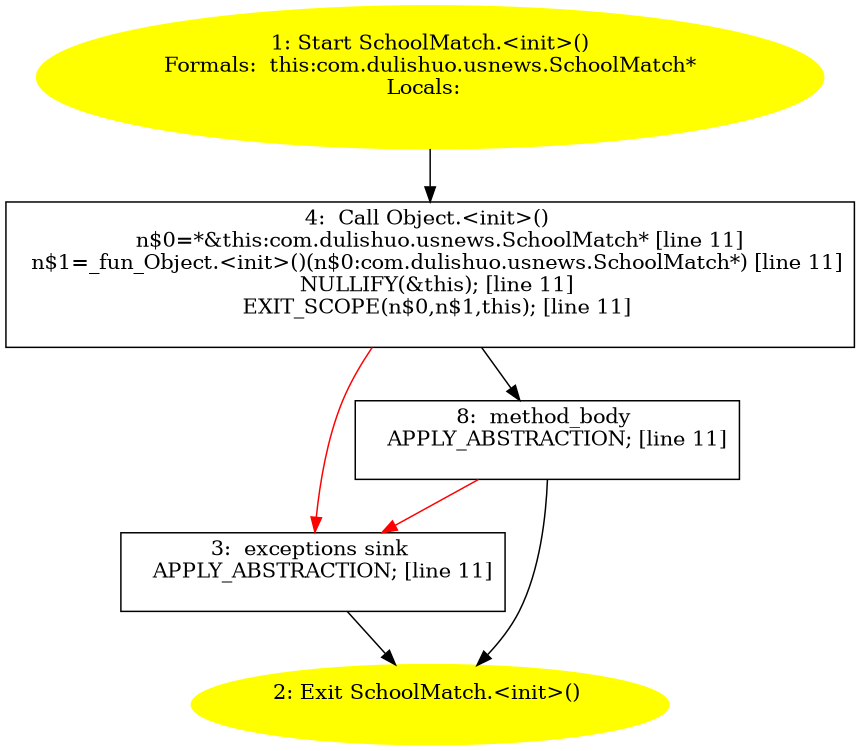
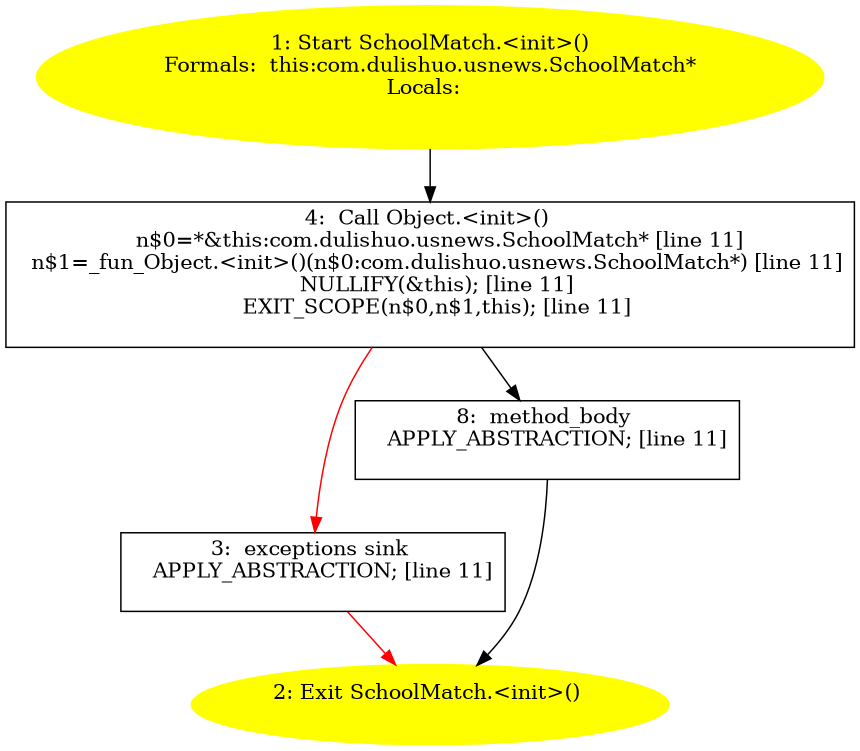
(437, 502) -> none
(366, 633) -> (366, 633)
